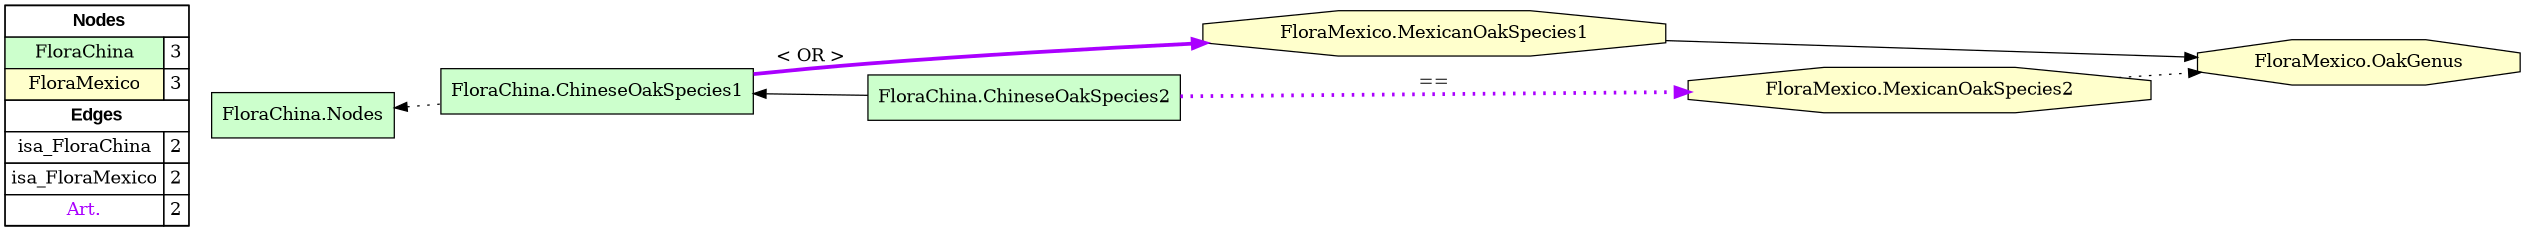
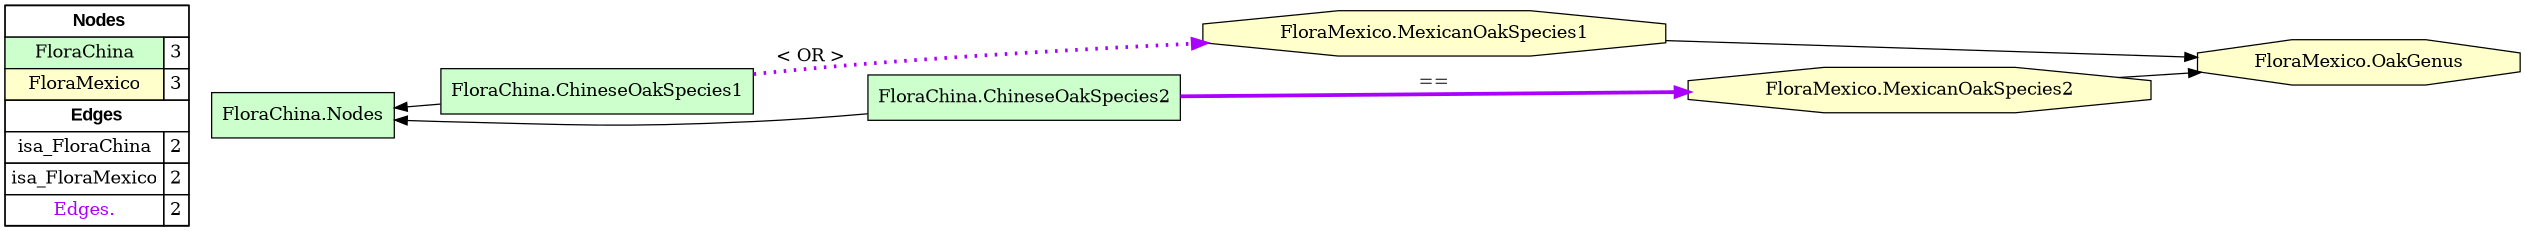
(973, 56) -> (973, 56)
(2154, 75) -> (2154, 75)
(1428, 94) -> (1428, 94)
(817, 95) -> (638, 125)
(424, 105) -> (424, 105)
(84, 210) -> (84, 210)
